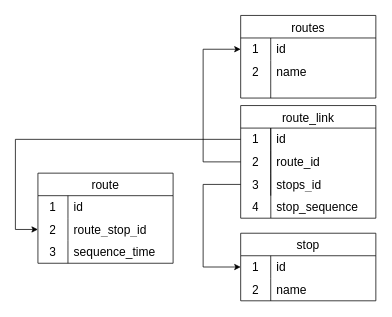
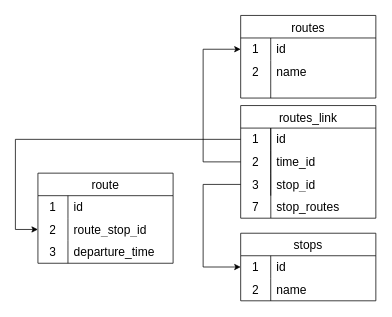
(308, 118) -> (308, 118)
(302, 162) -> (297, 162)
(302, 184) -> (298, 184)
(255, 207) -> (255, 207)
(320, 207) -> (313, 207)
(308, 245) -> (308, 245)
(116, 252) -> (119, 252)
